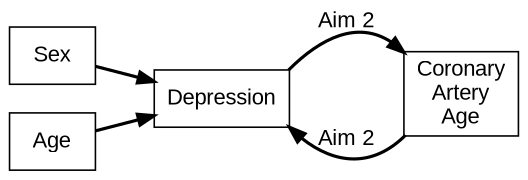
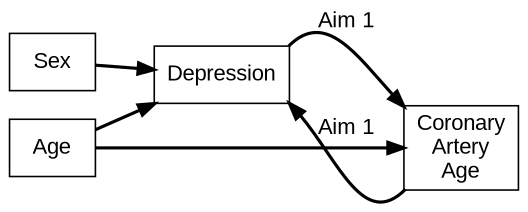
(347, 21) -> (347, 21)
(347, 139) -> (347, 128)
none -> (242, 148)
